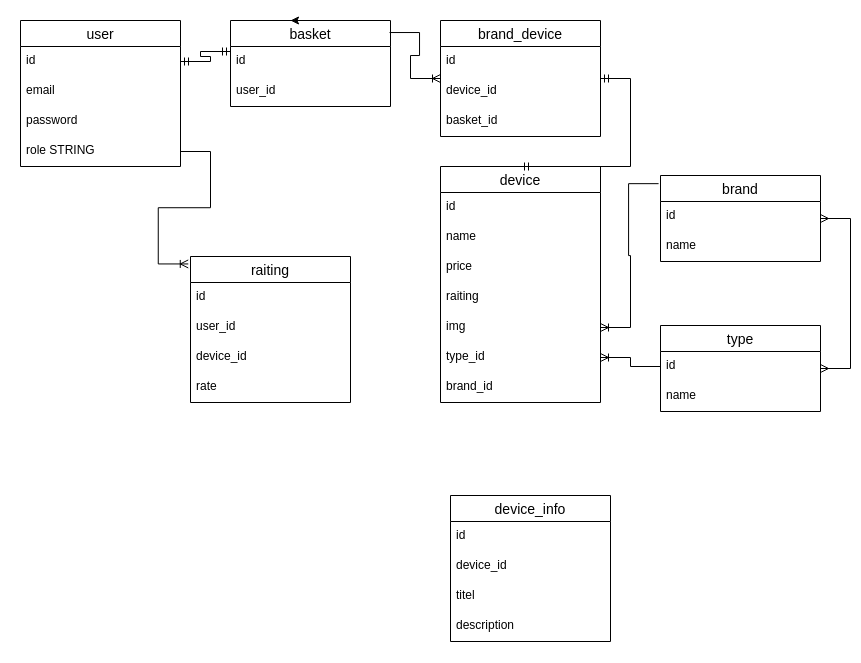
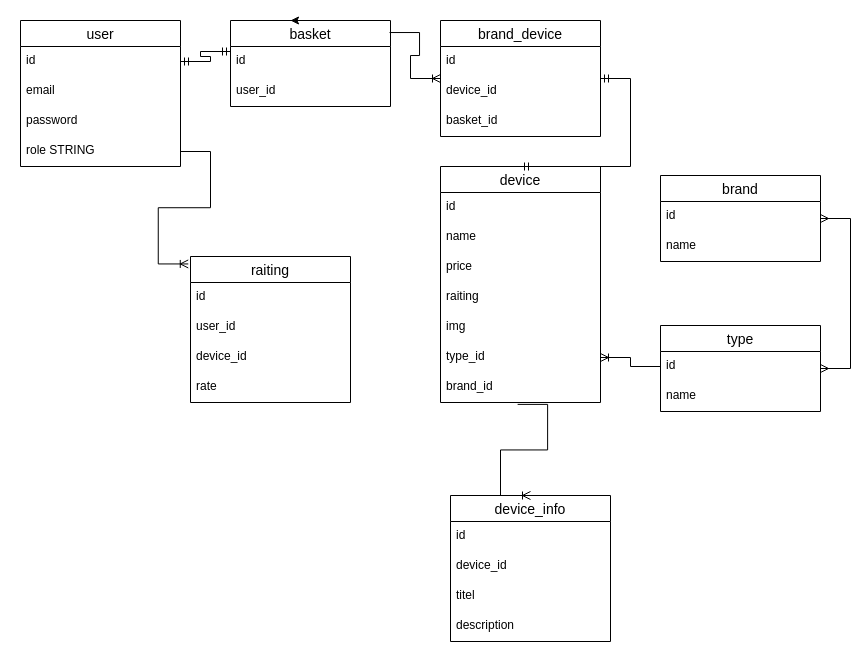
(629, 256) -> none
none -> (539, 450)
